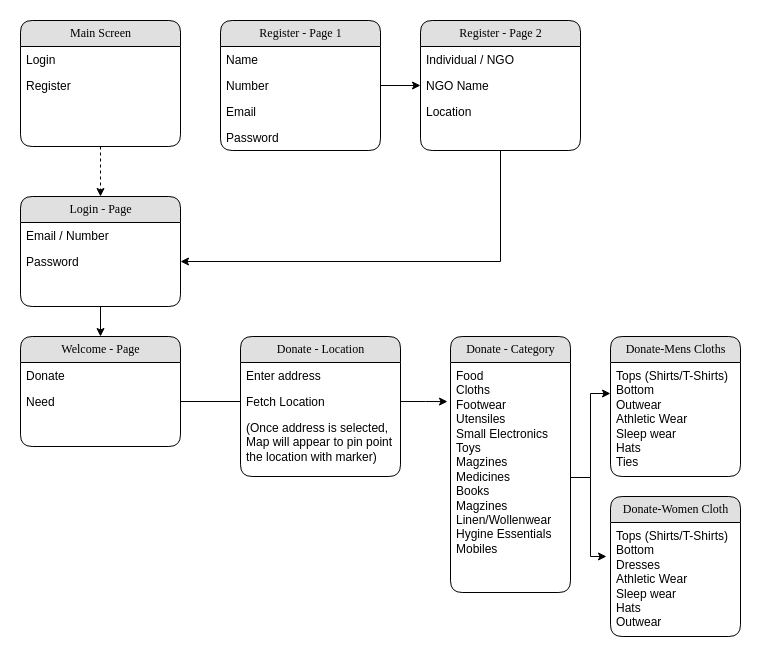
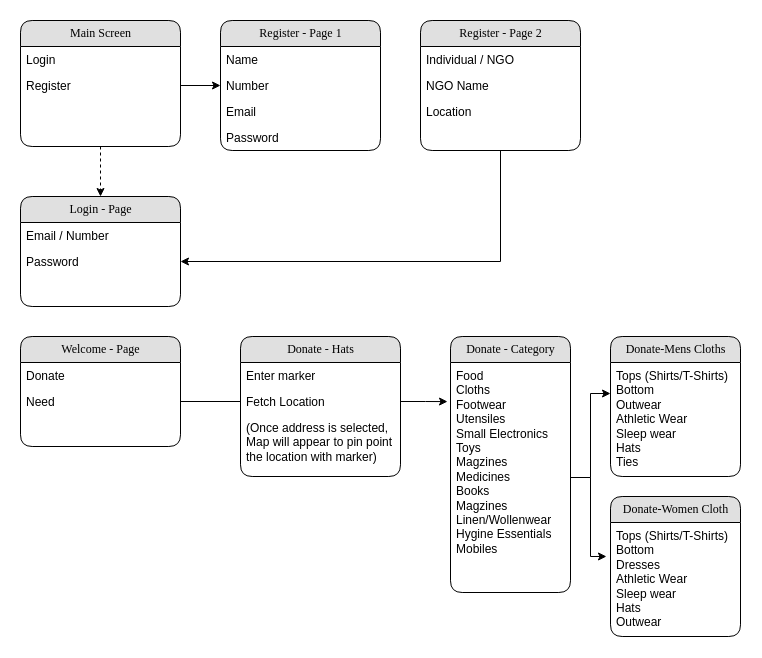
none -> (197, 86)
(397, 86) -> none
(101, 318) -> none
(321, 350) -> (321, 350)
(289, 377) -> (285, 377)
